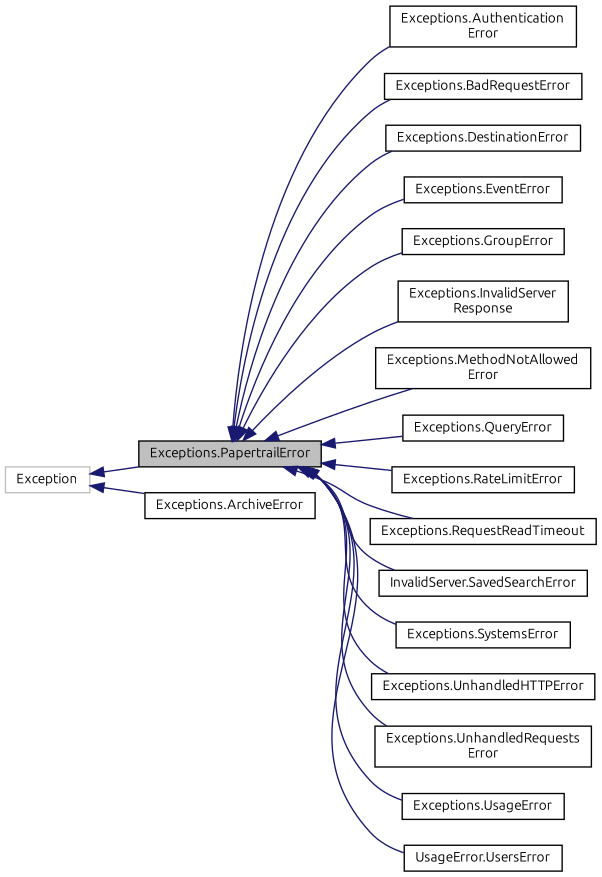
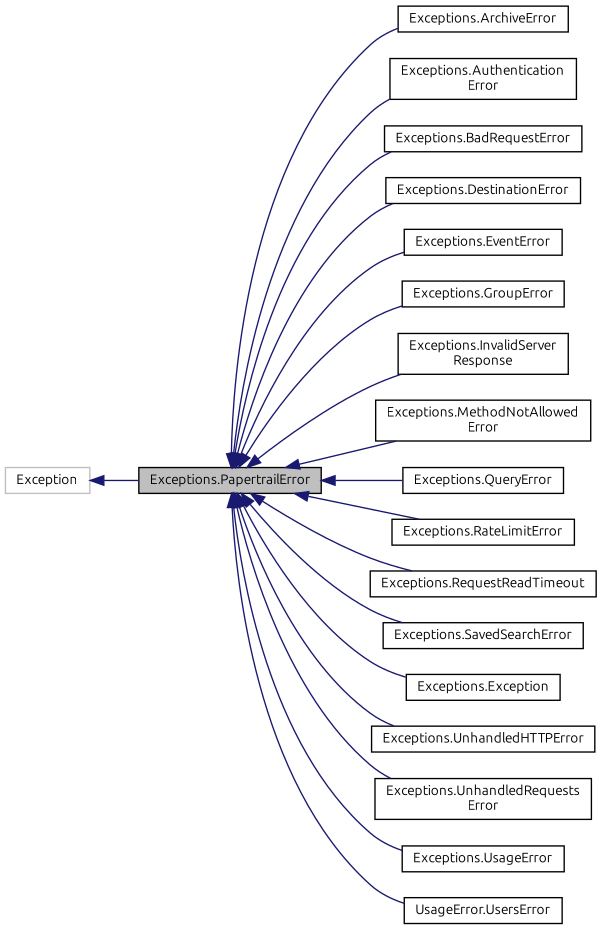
(124, 491) -> (268, 220)
(483, 583) -> (483, 636)
(483, 635) -> (483, 687)
